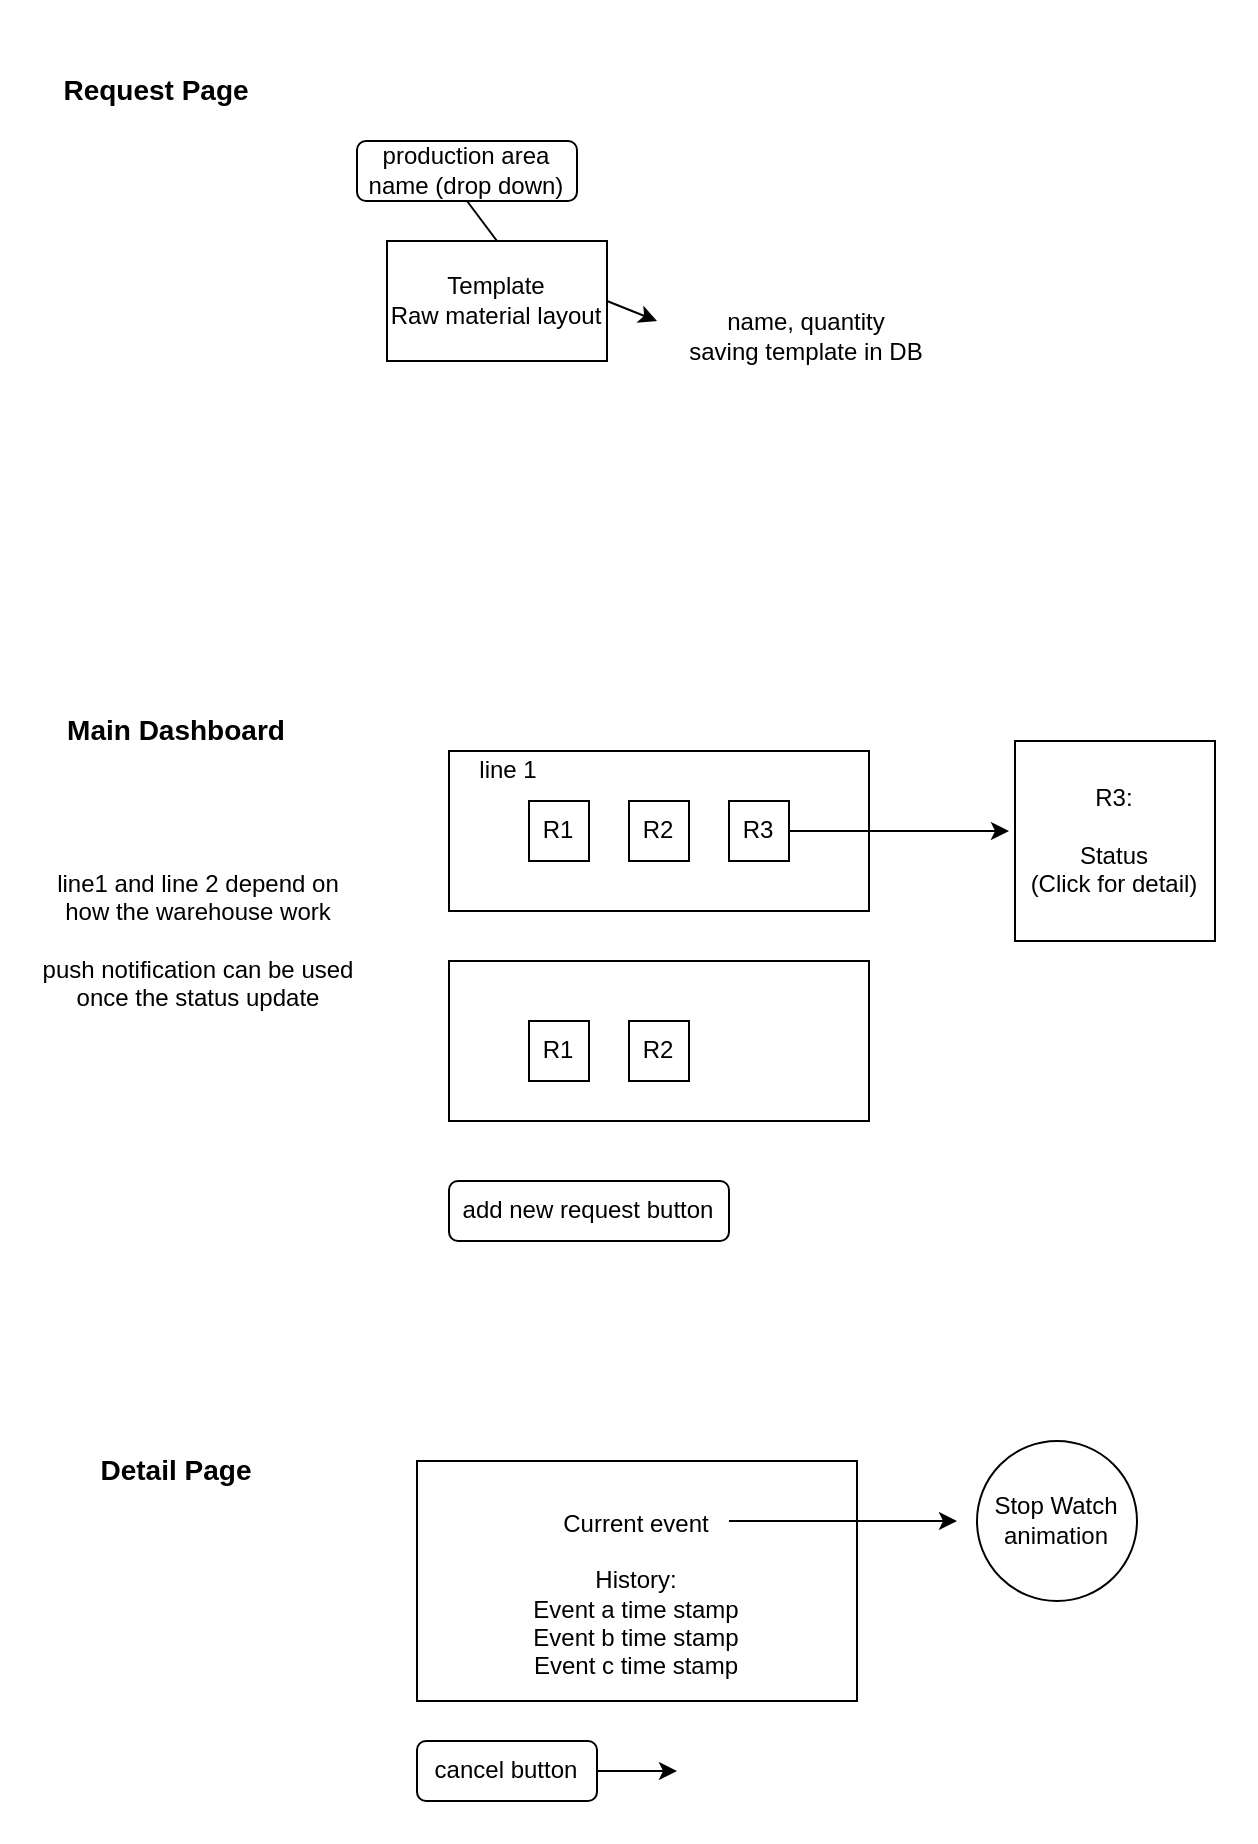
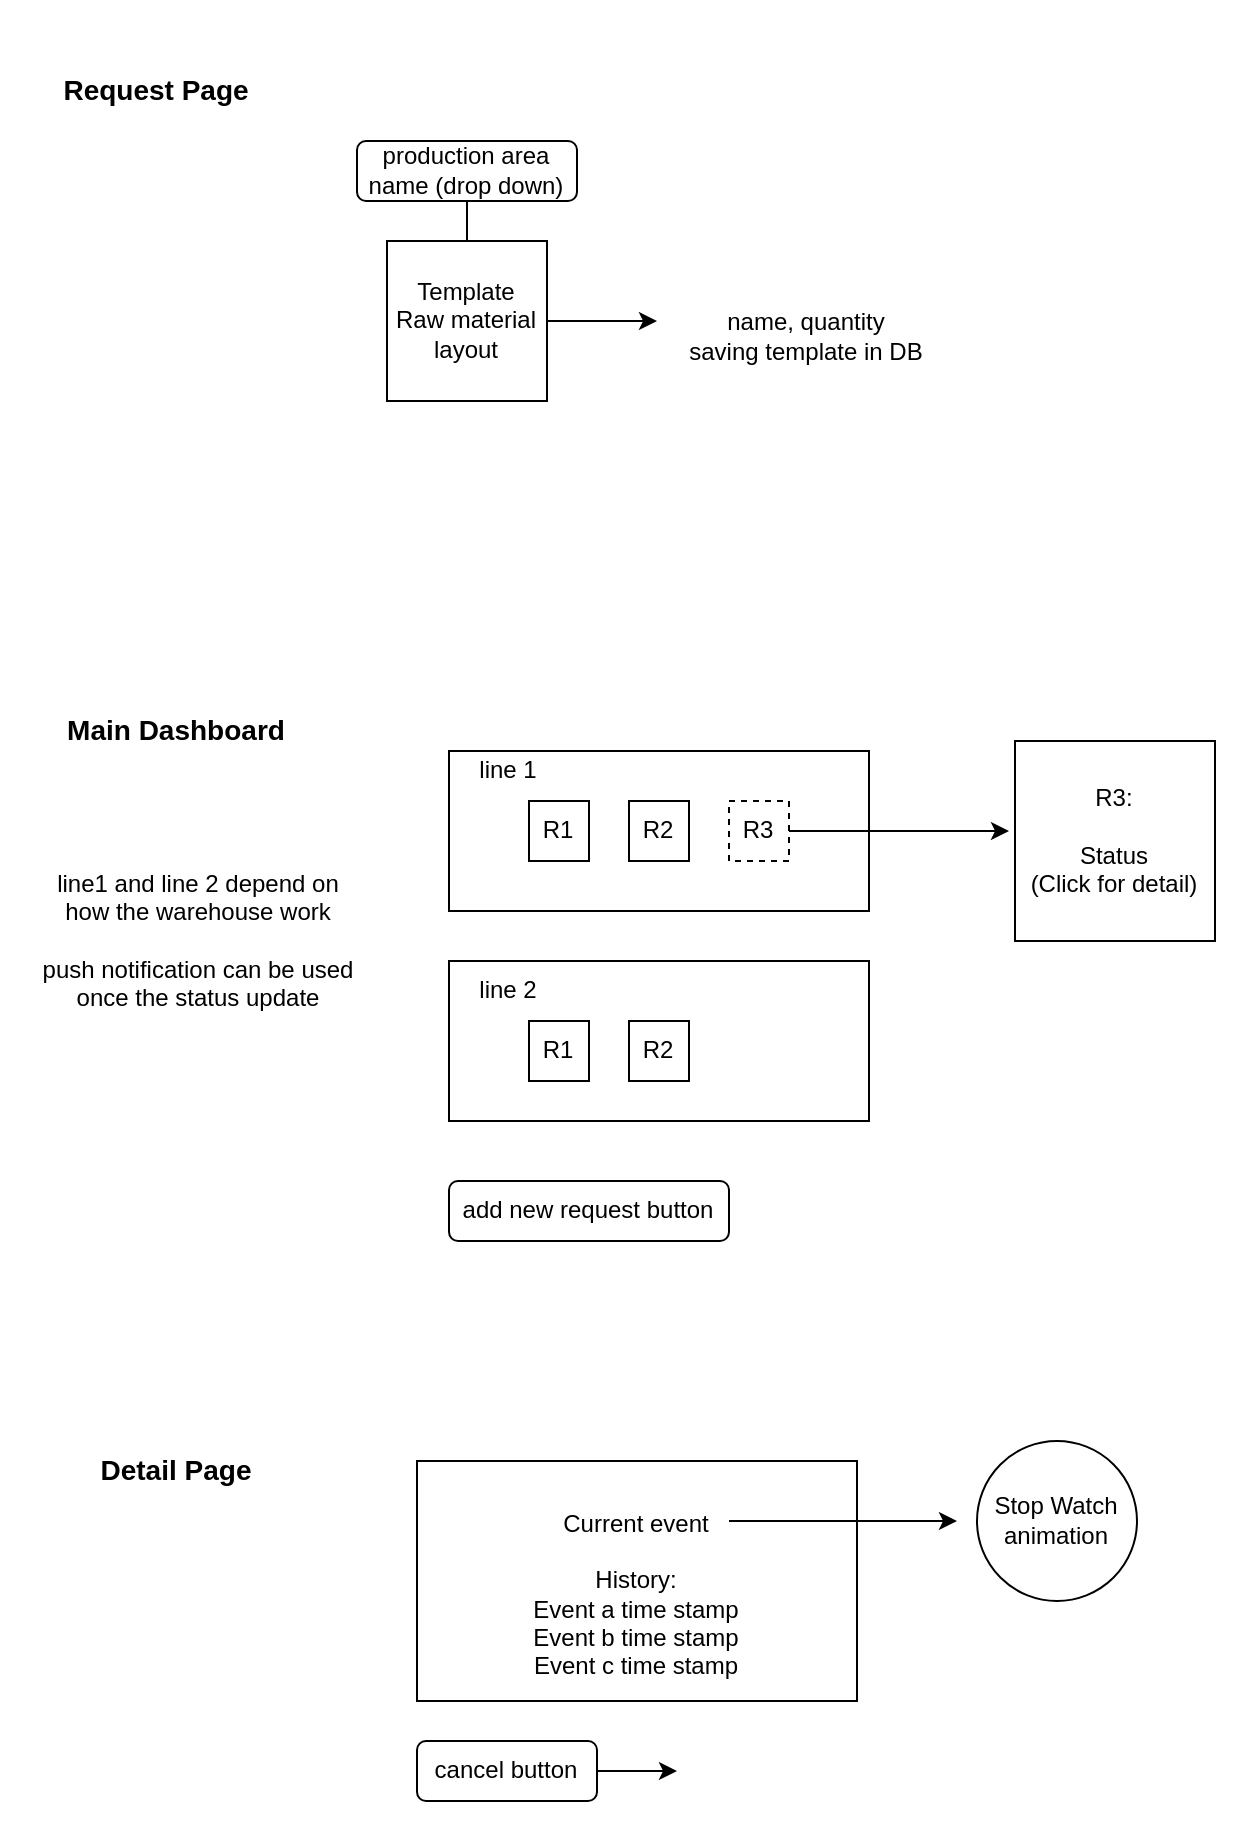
(497, 301) -> (467, 321)
(759, 831) -> (759, 831)
none -> (509, 991)
